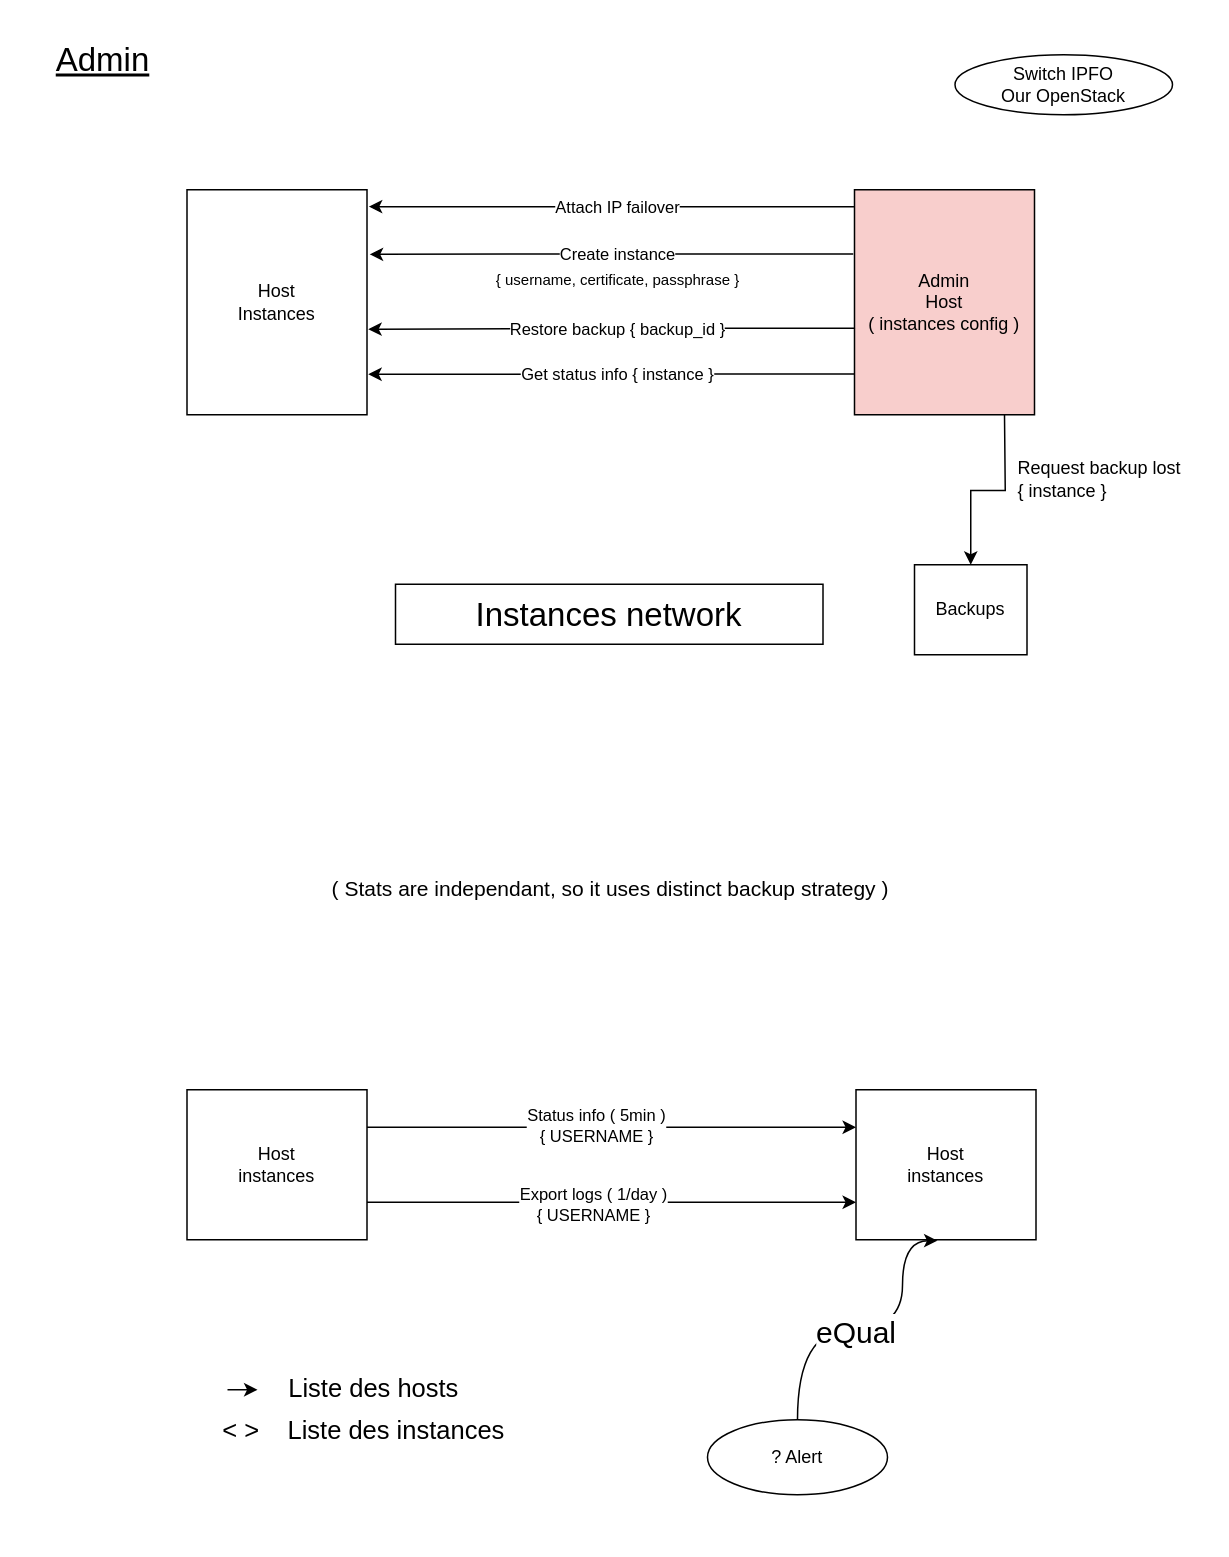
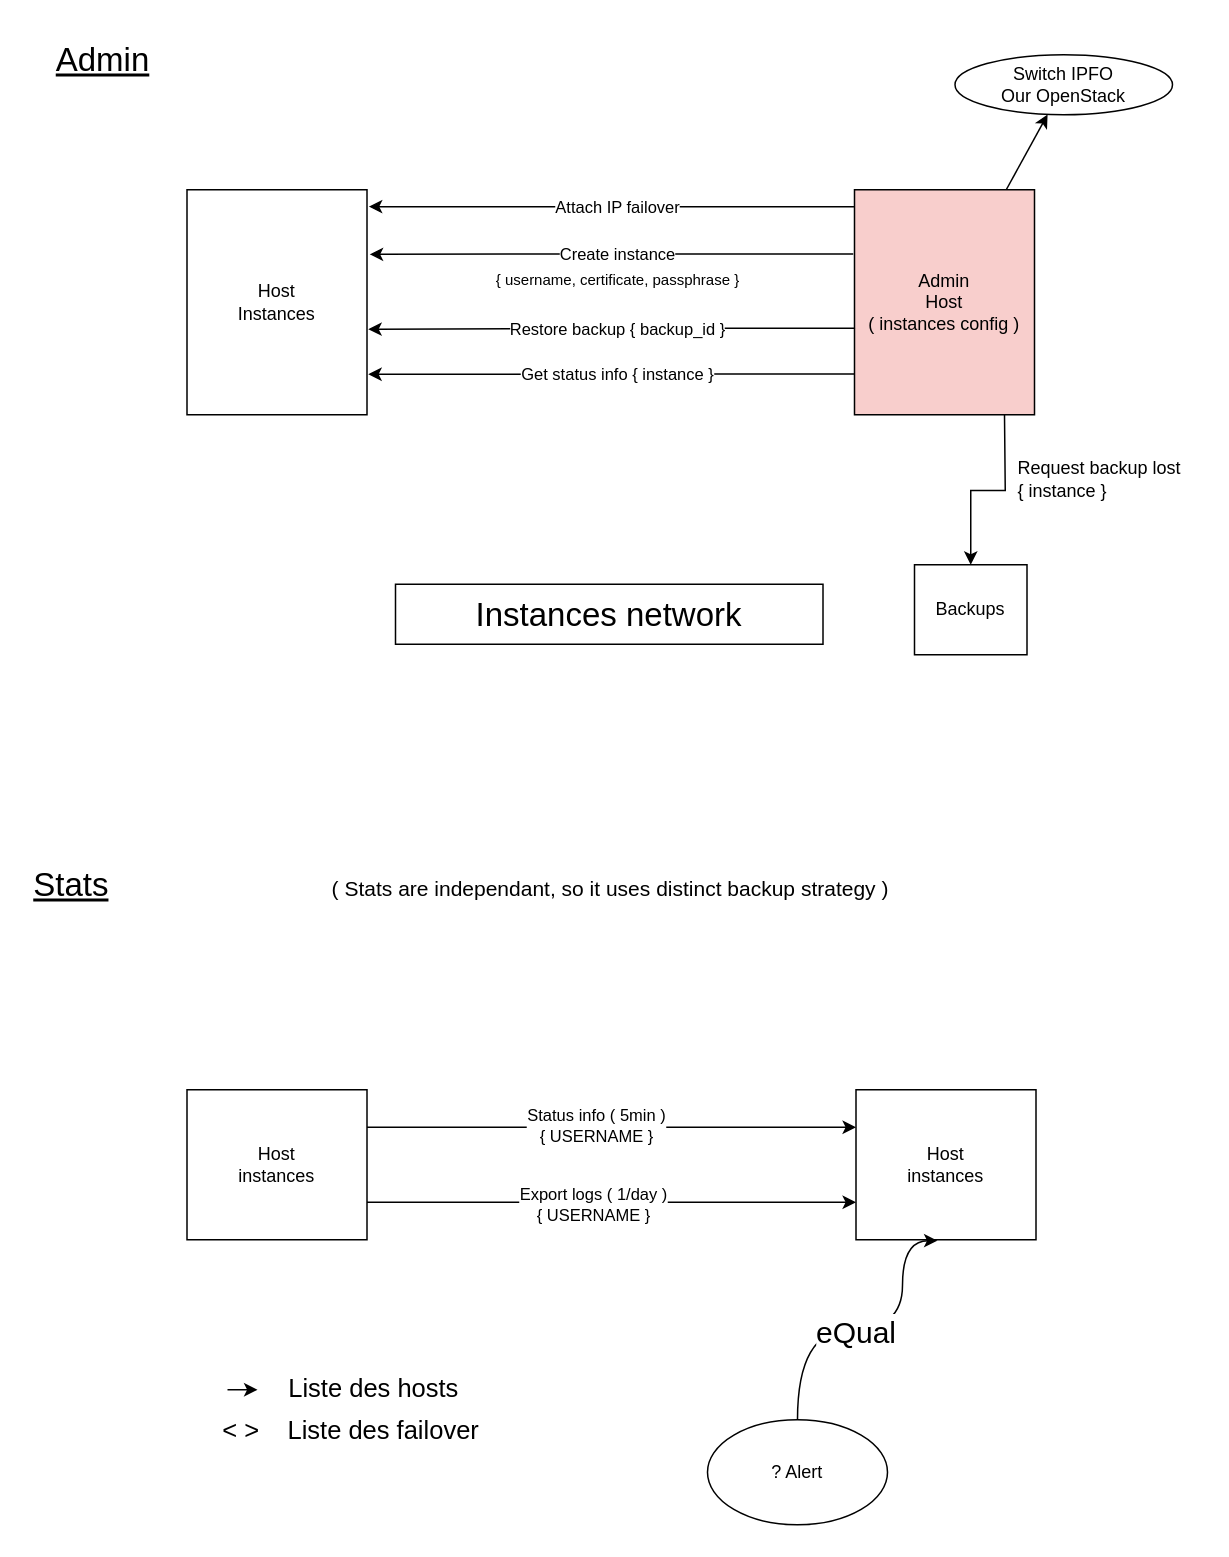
none -> (1024, 156)
none -> (83, 886)
(337, 1432) -> (330, 1432)
(797, 1457) -> (797, 1472)
